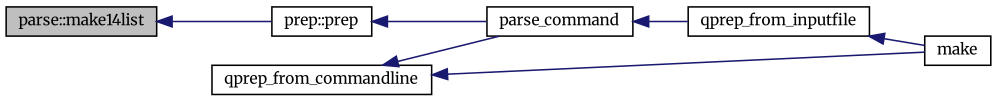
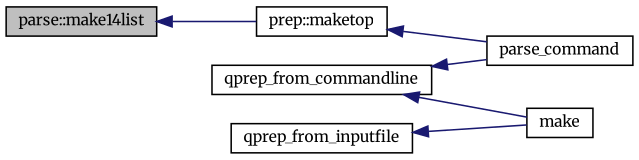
(322, 22) -> (322, 22)
(668, 22) -> none
